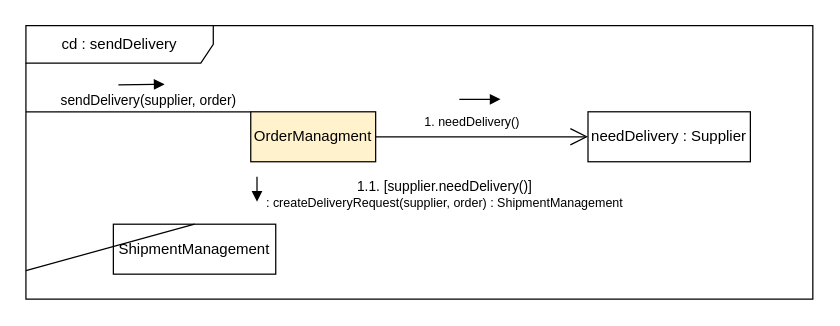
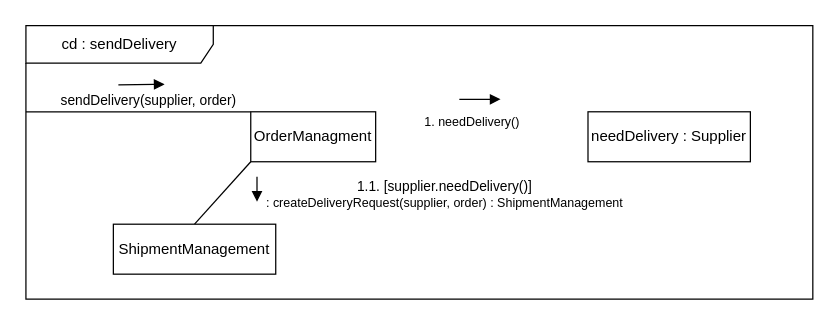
(313, 137) -> (313, 137)
(480, 137) -> none
(110, 247) -> (223, 193)
